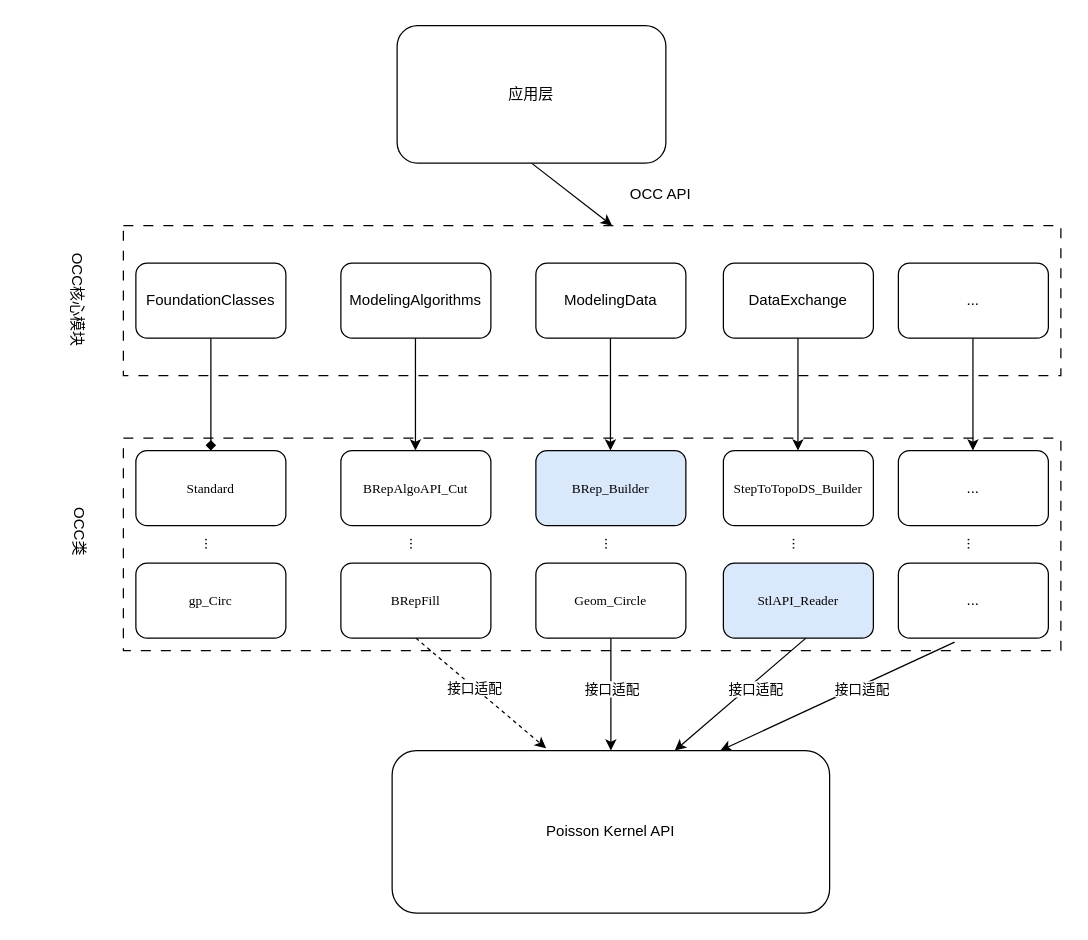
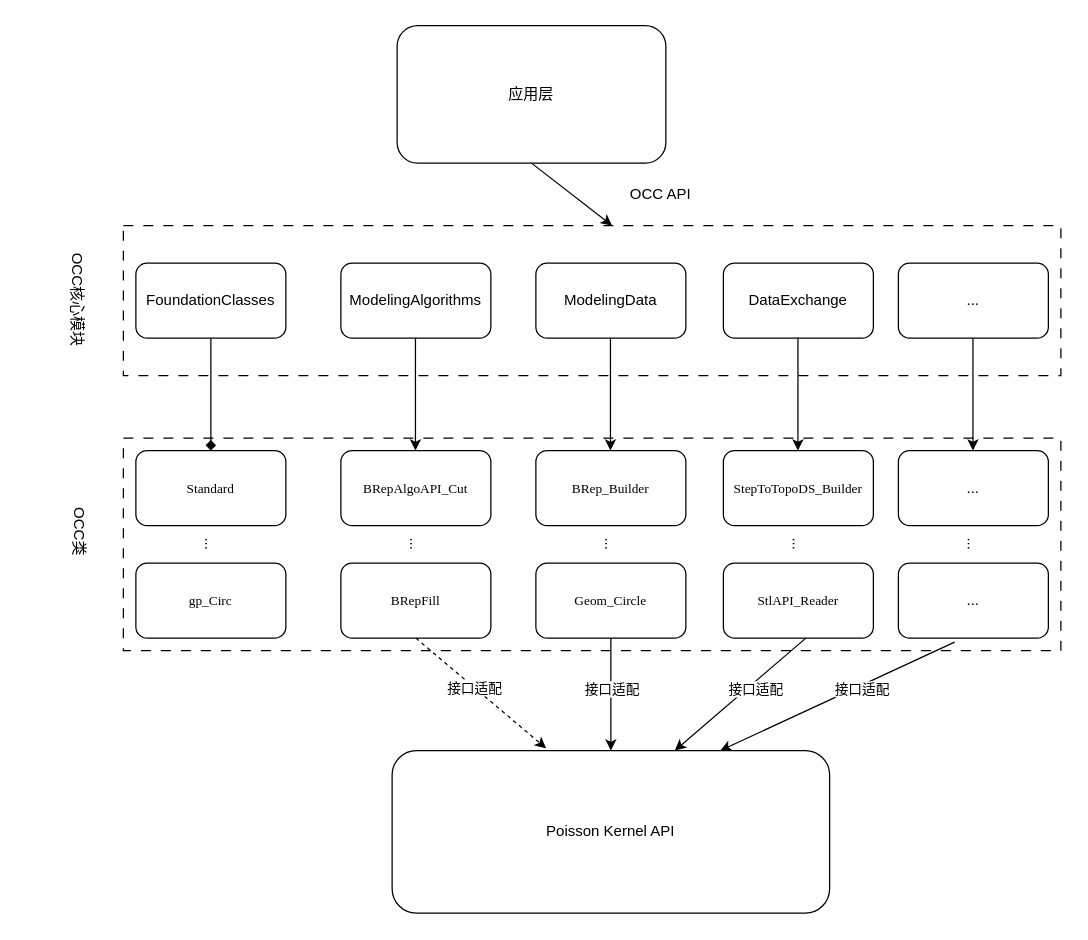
(611, 488) -> (611, 488)
(798, 601) -> (798, 601)
